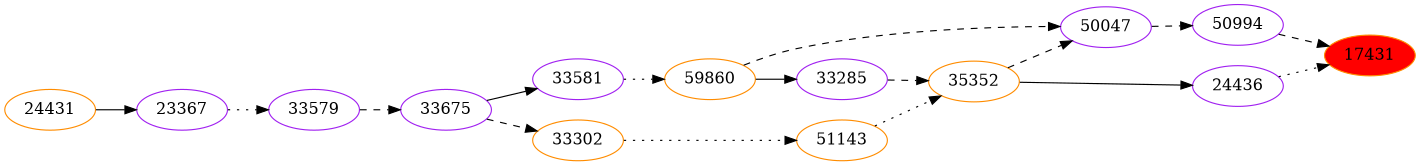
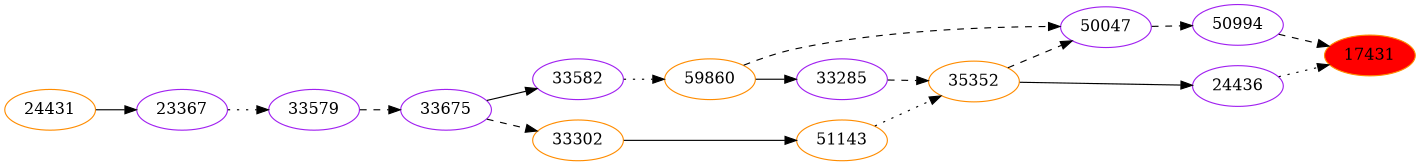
(578, 79) -> (578, 79)
(704, 140) -> (704, 140)
